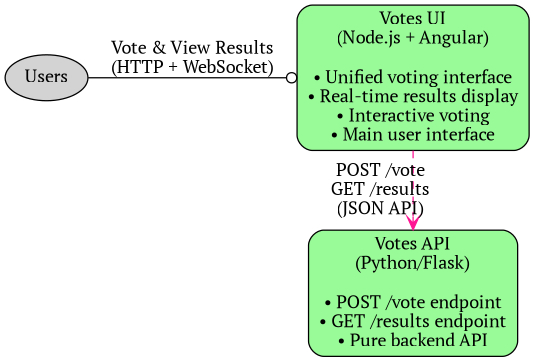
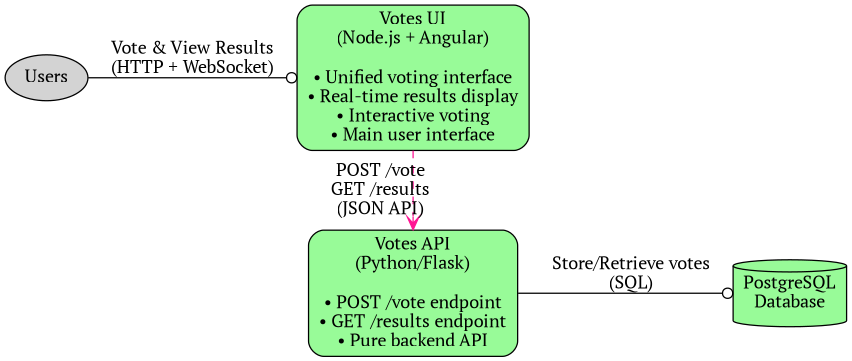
none -> (790, 293)
